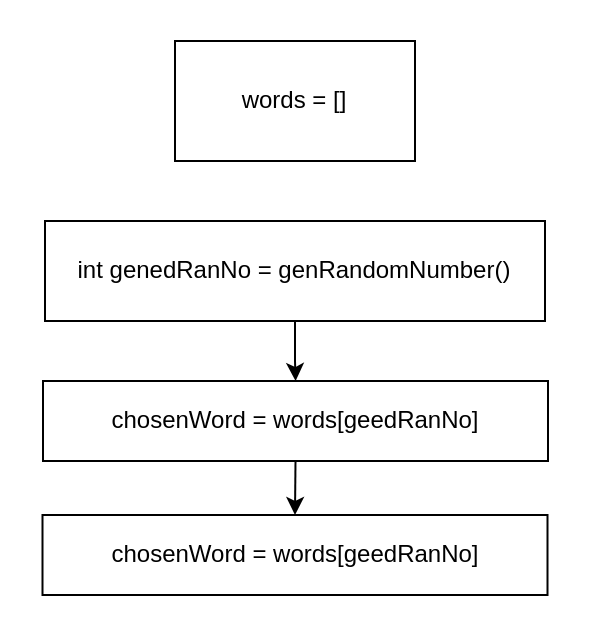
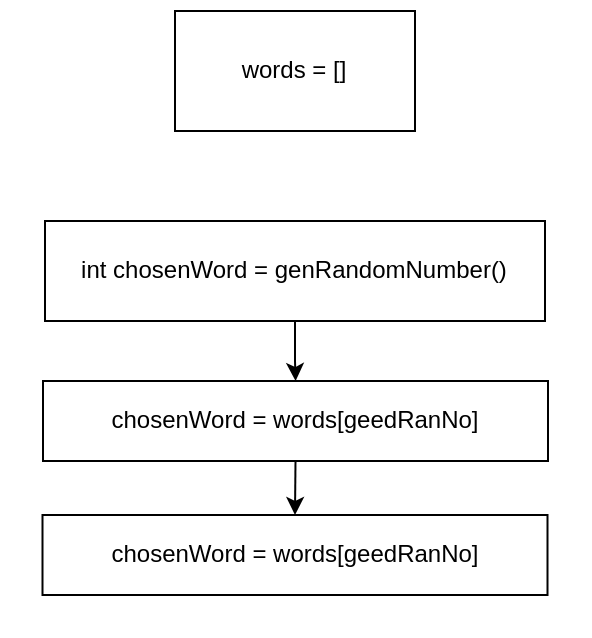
(295, 101) -> (295, 71)
(295, 271) -> (295, 271)
